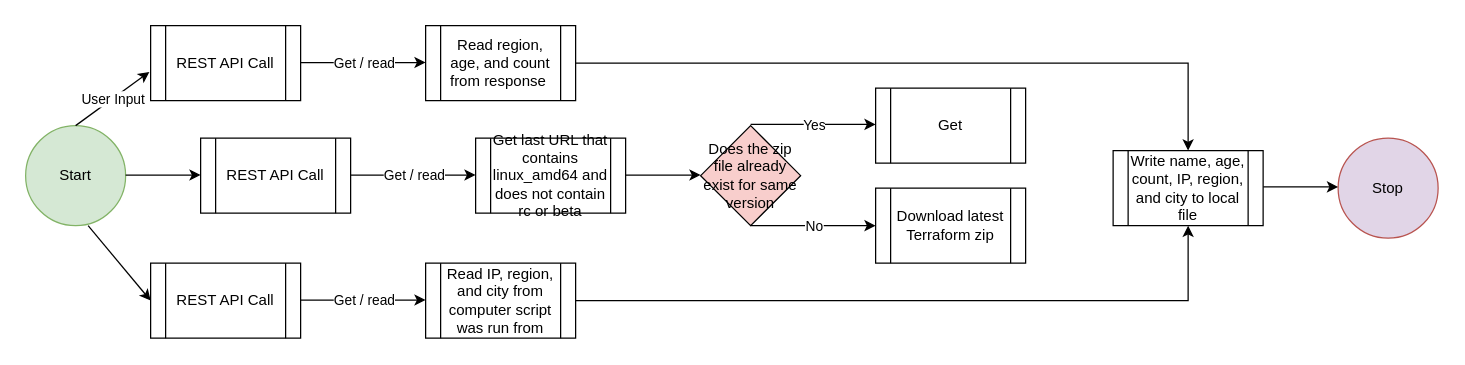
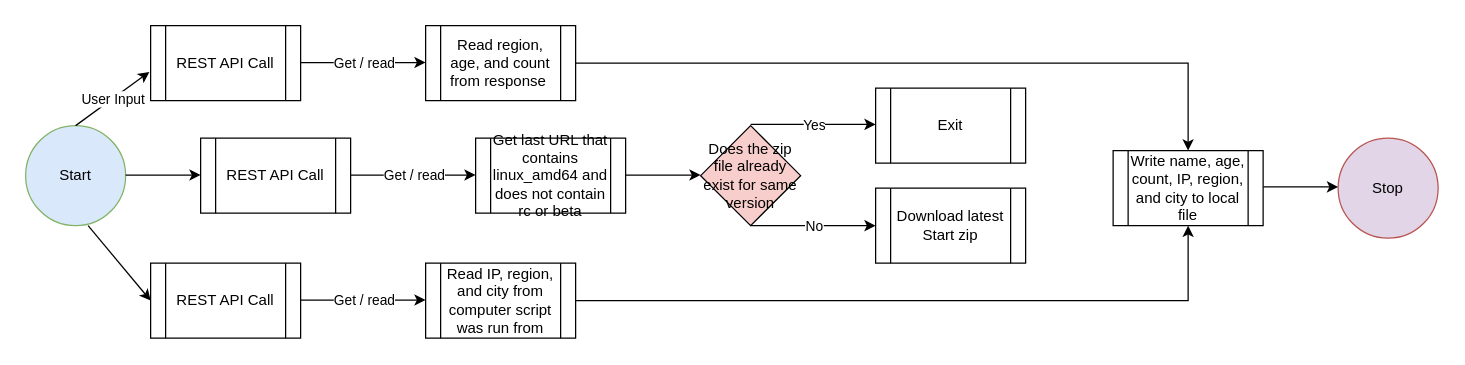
(951, 126) -> (951, 126)
(76, 176) -> (76, 176)
(951, 226) -> (951, 226)
